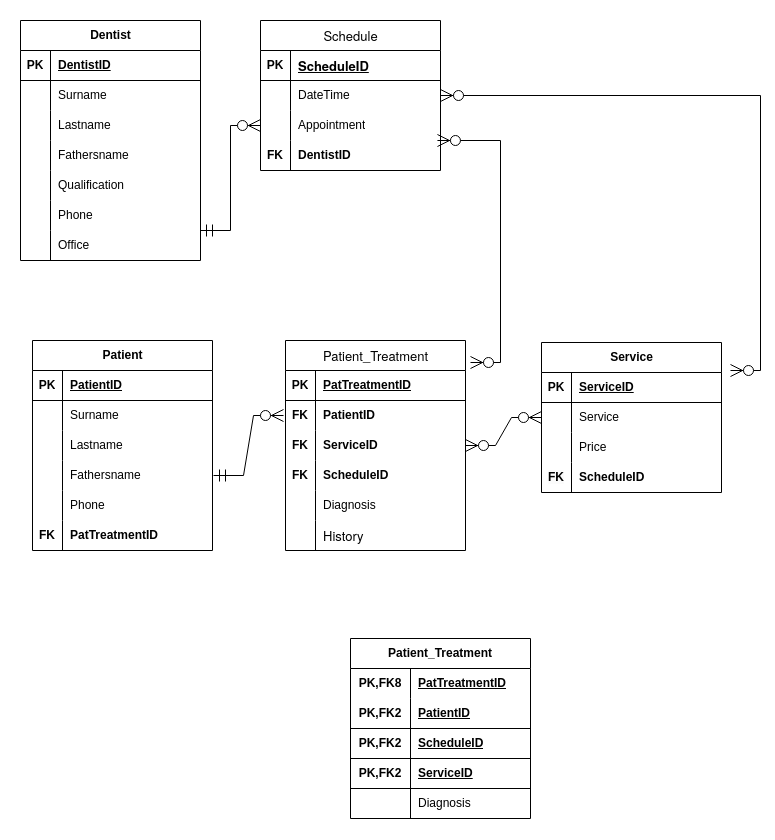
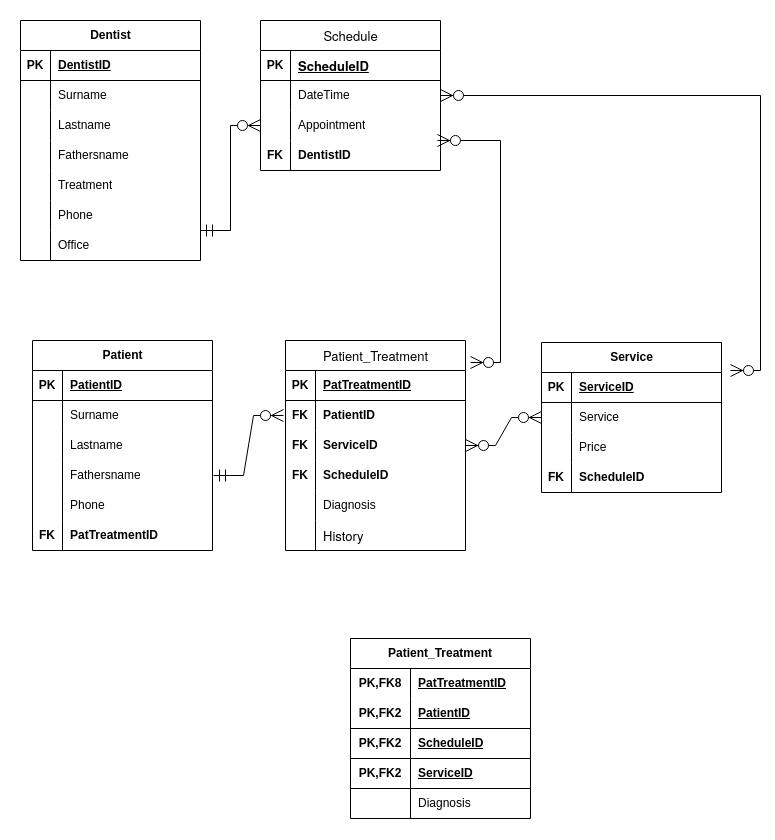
(96, 186) -> (89, 186)
